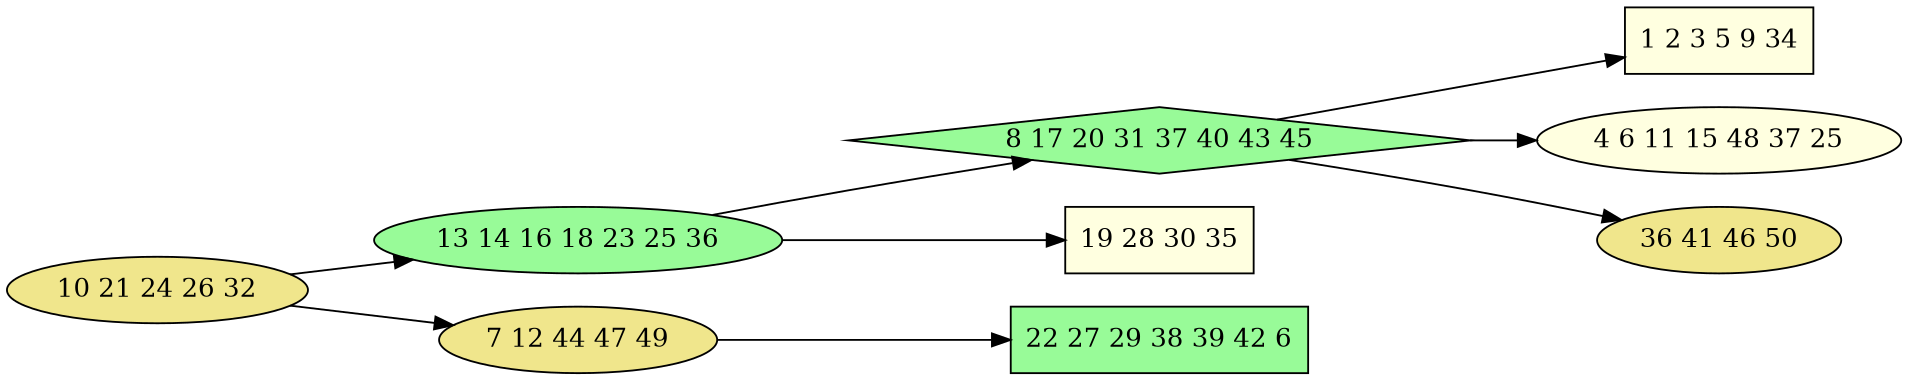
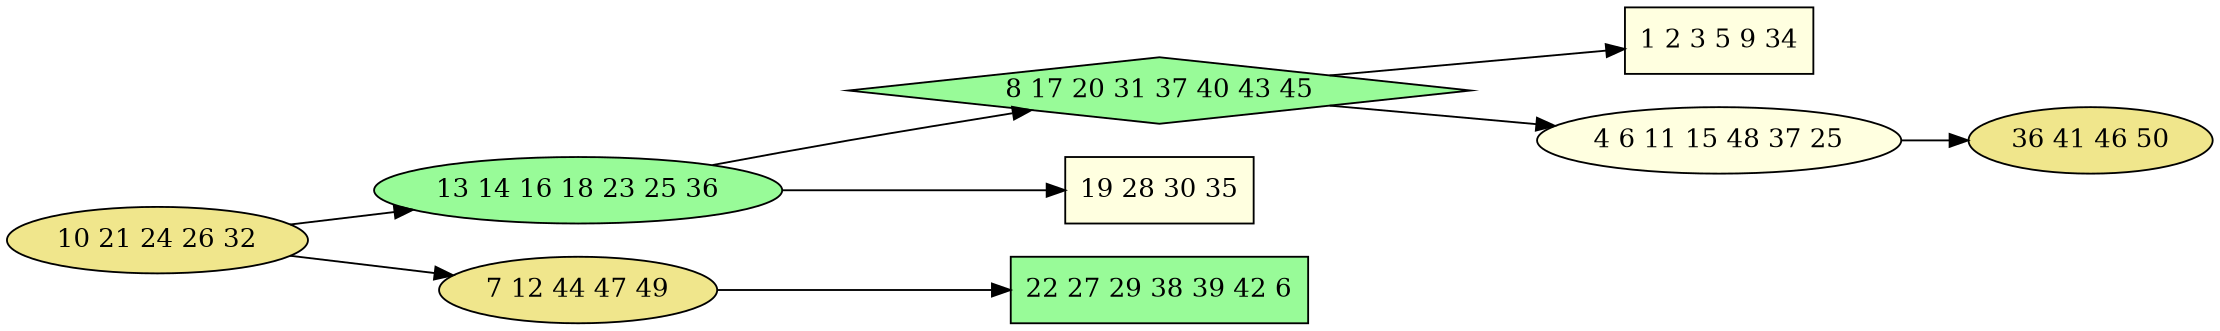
(1447, 186) -> (1926, 140)
